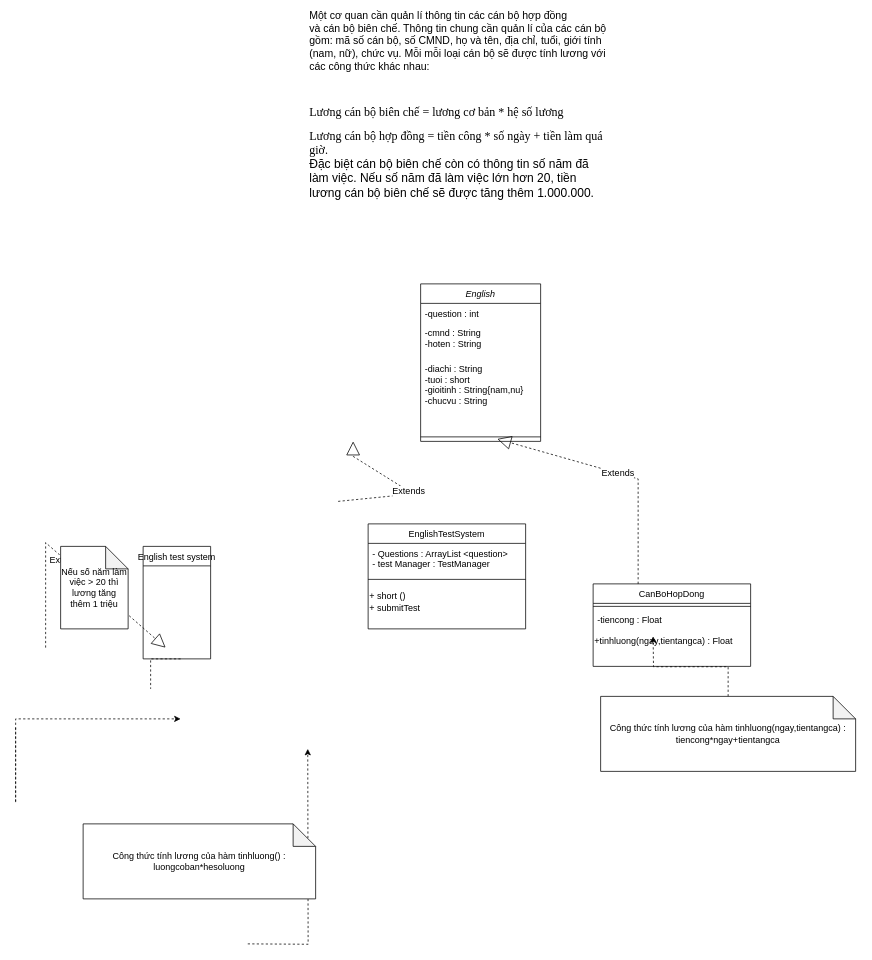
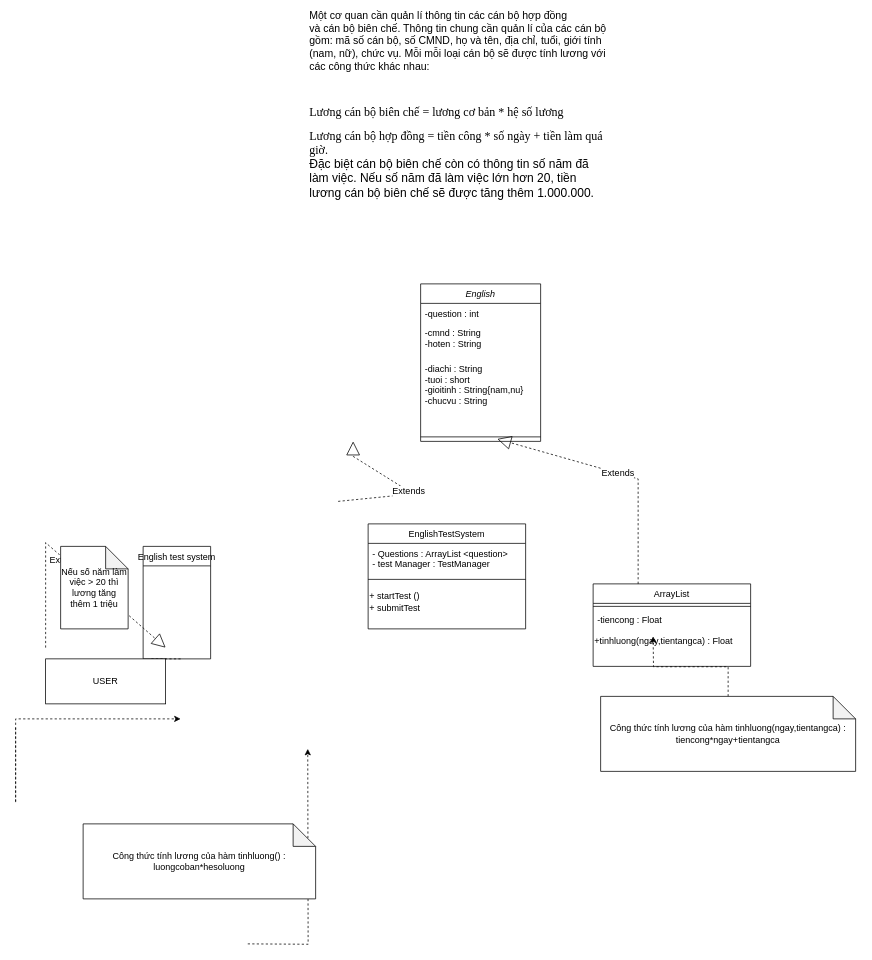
(671, 594) -> (671, 594)
(402, 601) -> (408, 601)
none -> (105, 681)
